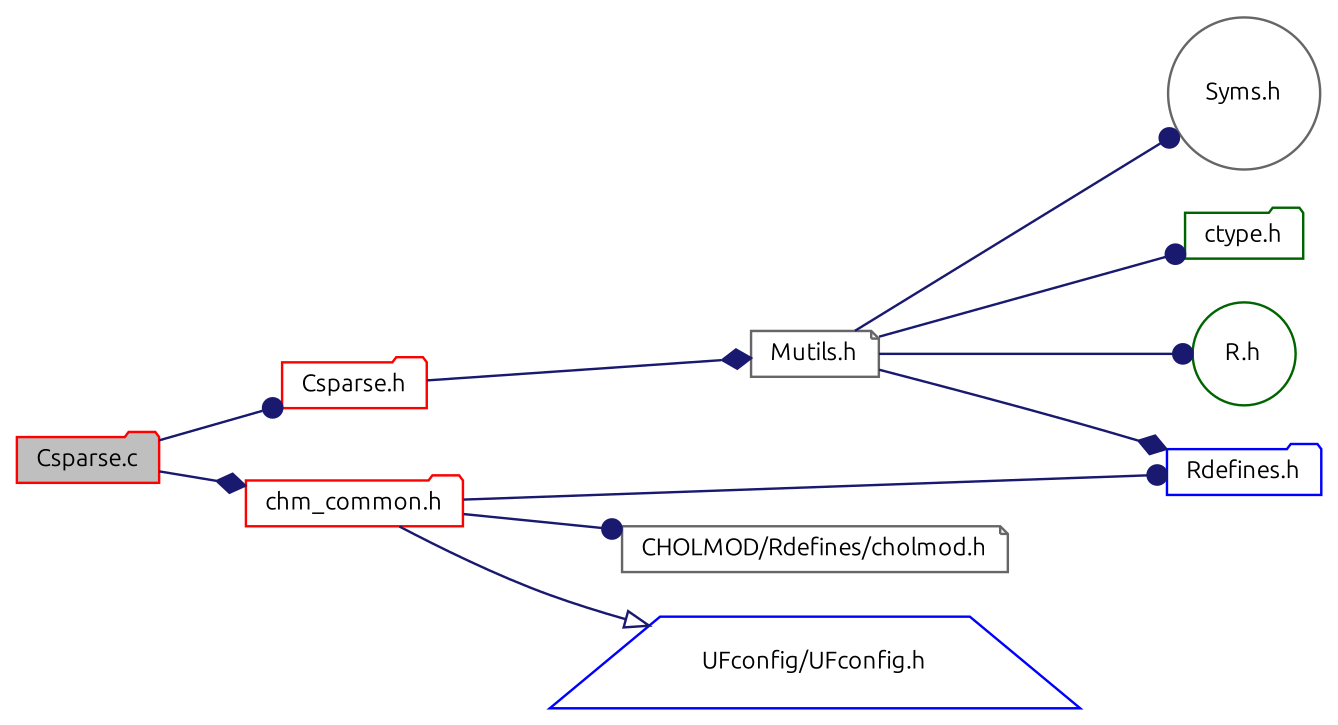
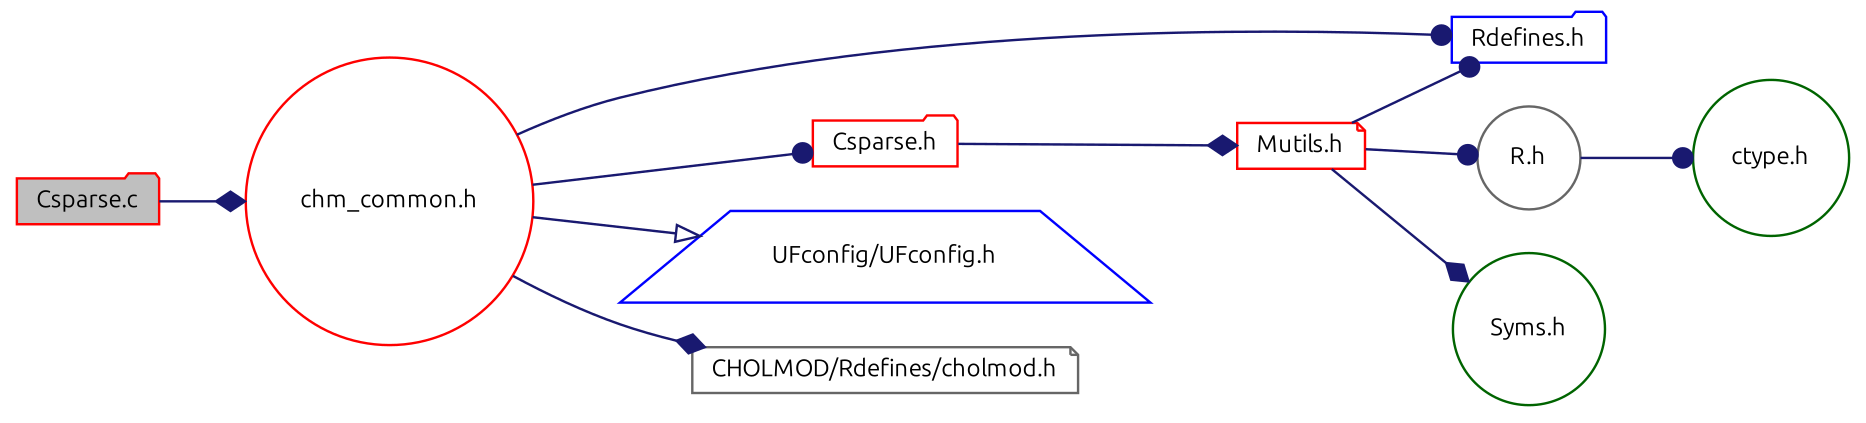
(1244, 93) -> (1529, 329)
(1244, 236) -> (1771, 158)
(1008, 237) -> (1389, 216)
(1023, 297) -> (1627, 158)
(815, 354) -> (1301, 146)
(1244, 354) -> (1529, 158)
(1009, 404) -> (1406, 97)
(211, 426) -> (663, 169)
(354, 503) -> (390, 201)
(533, 521) -> (592, 314)
